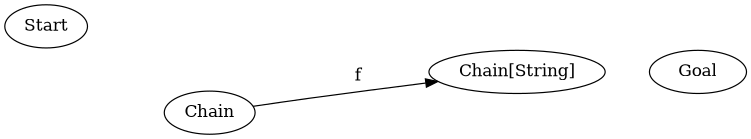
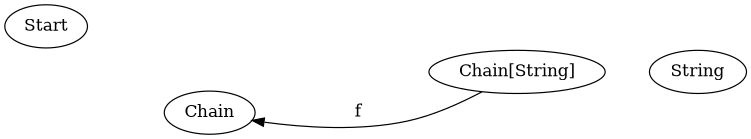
(698, 72) -> (698, 72)
(339, 94) -> (376, 126)
